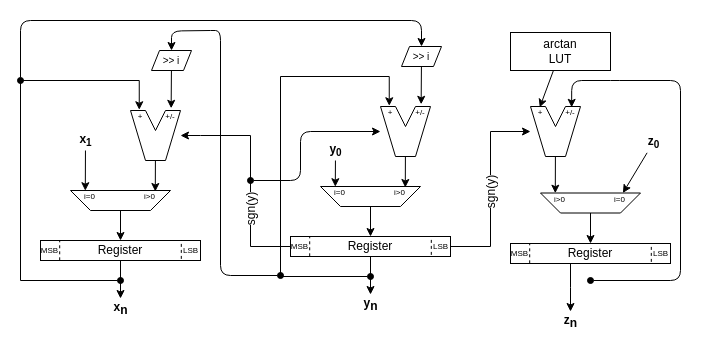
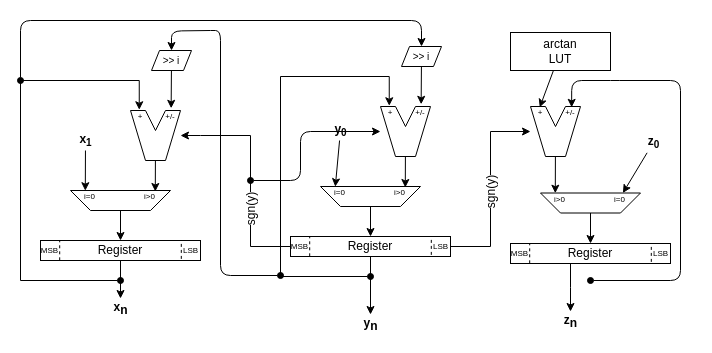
(336, 151) -> (341, 131)
(371, 305) -> (371, 325)
